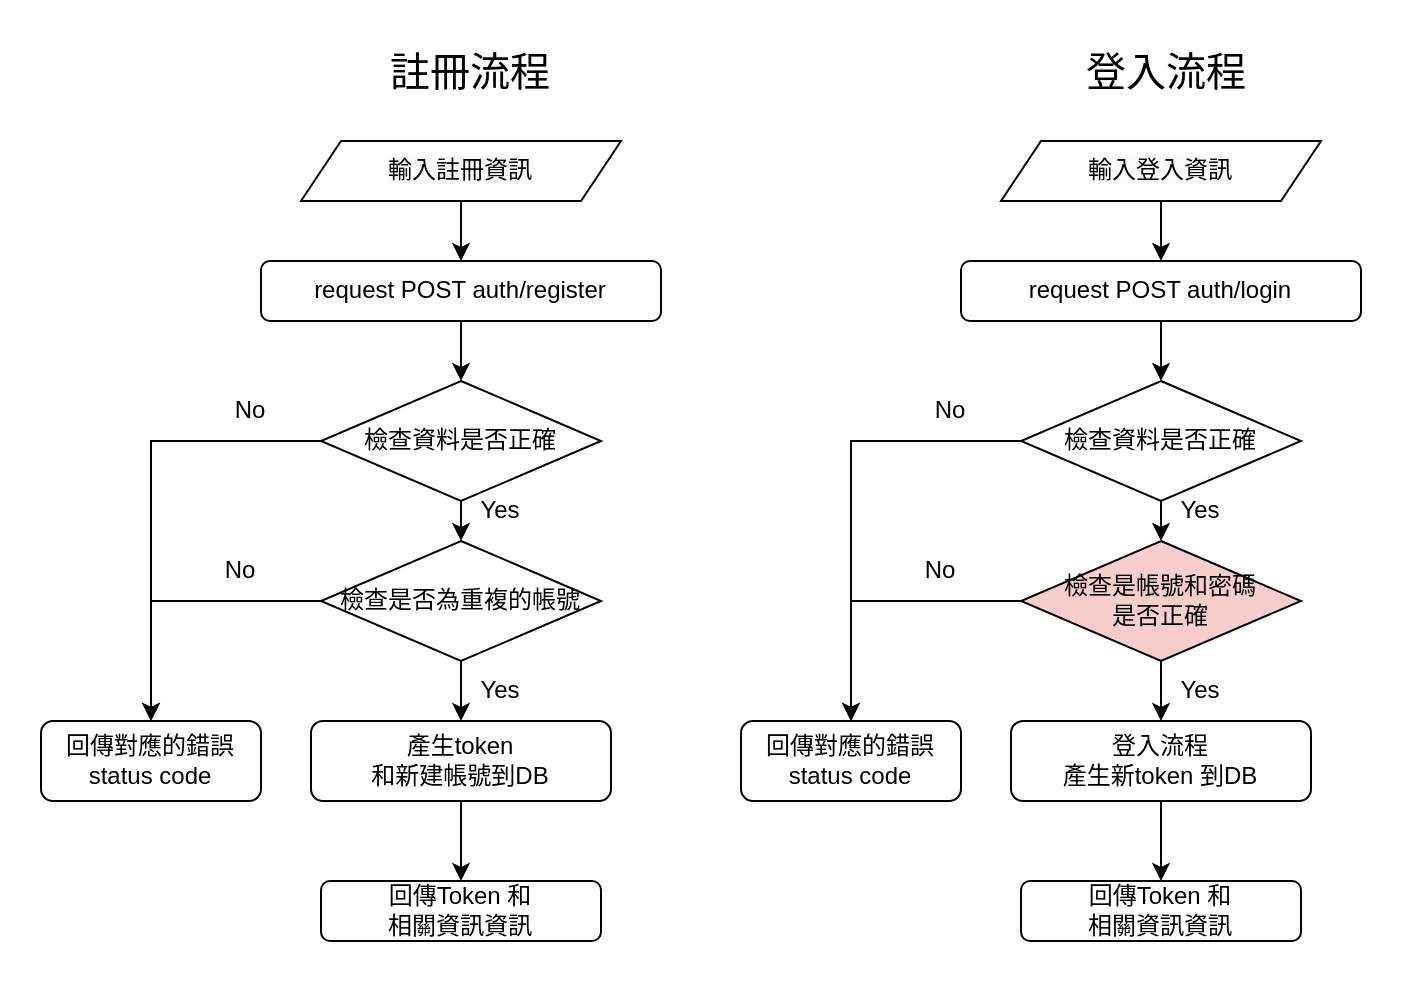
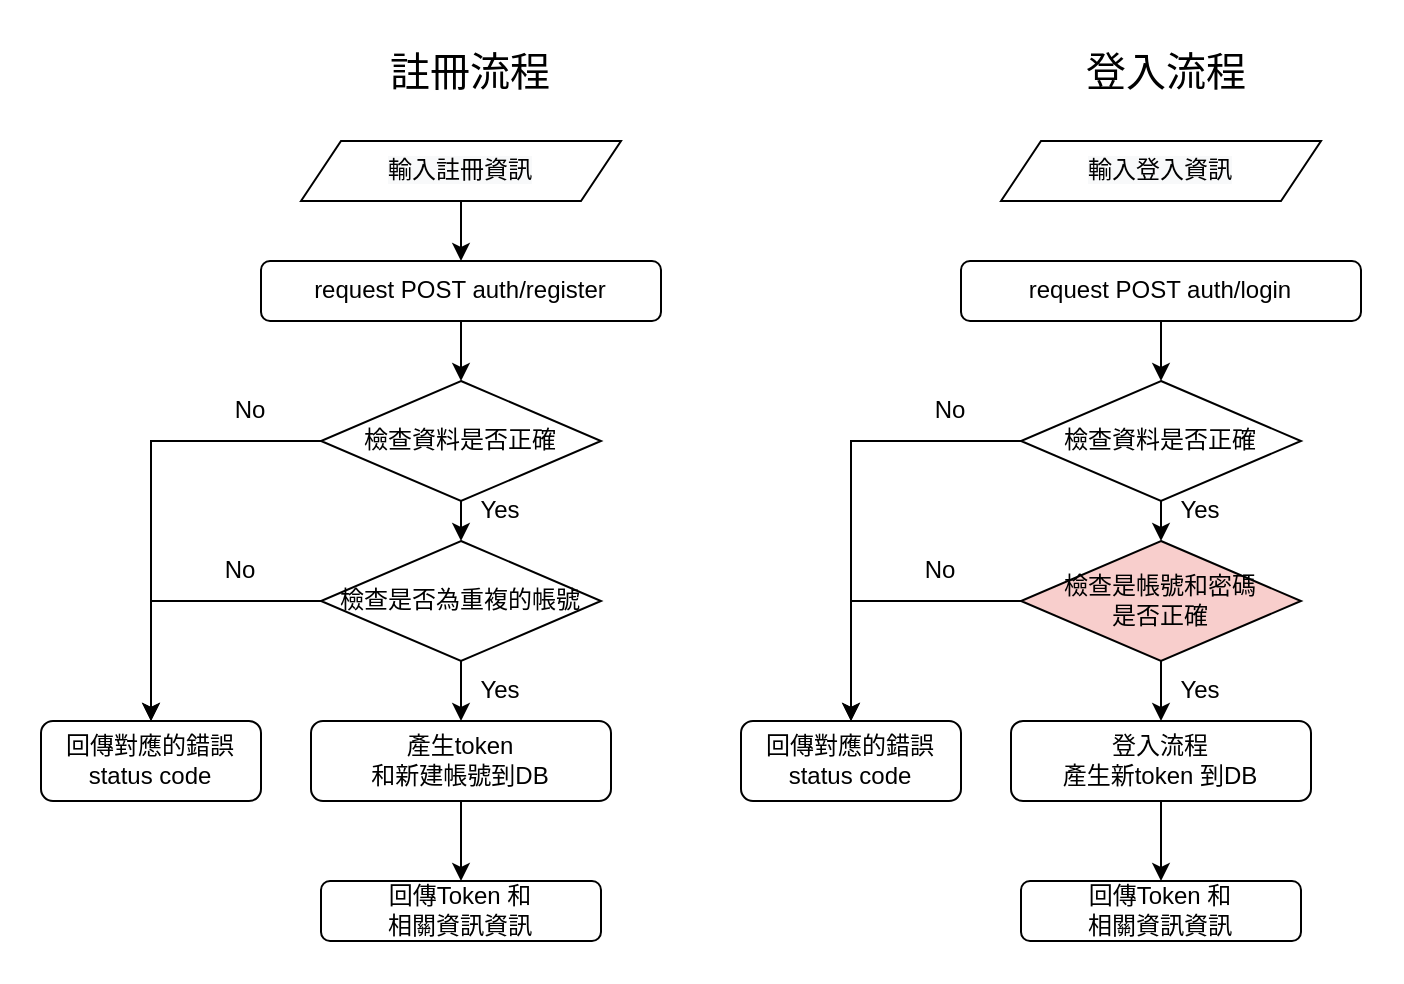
(1161, 224) -> none
